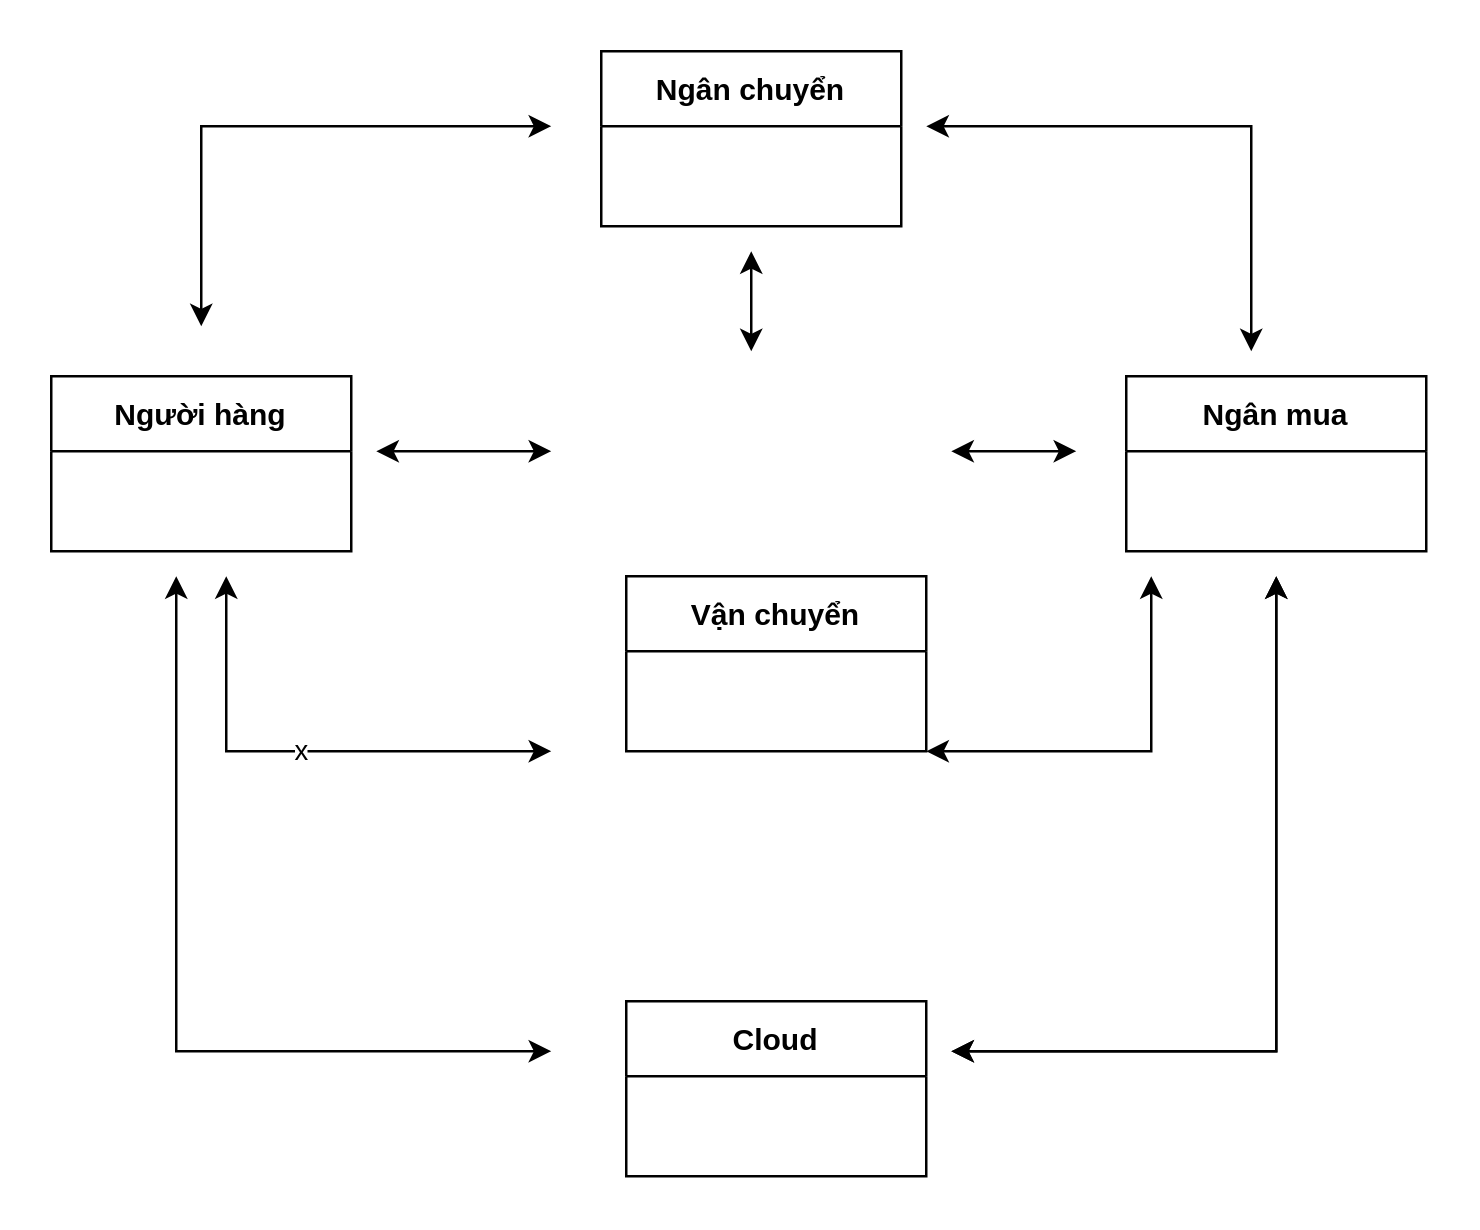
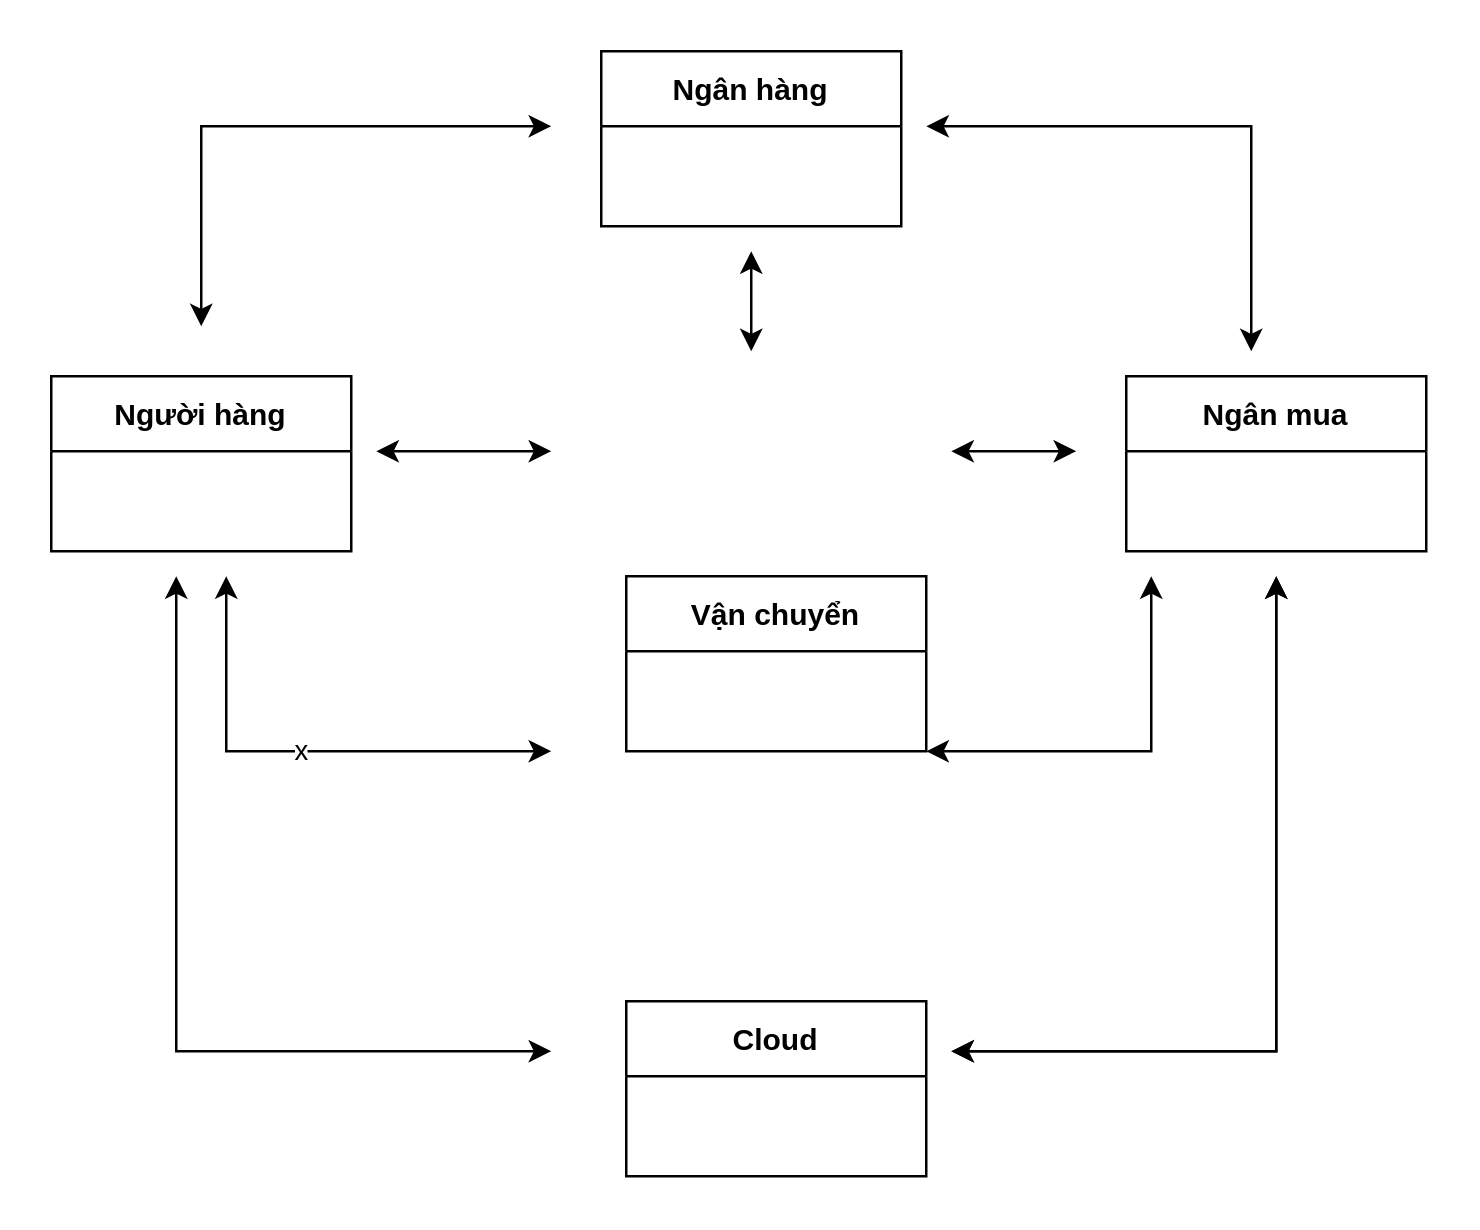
(750, 90) -> (750, 90)
